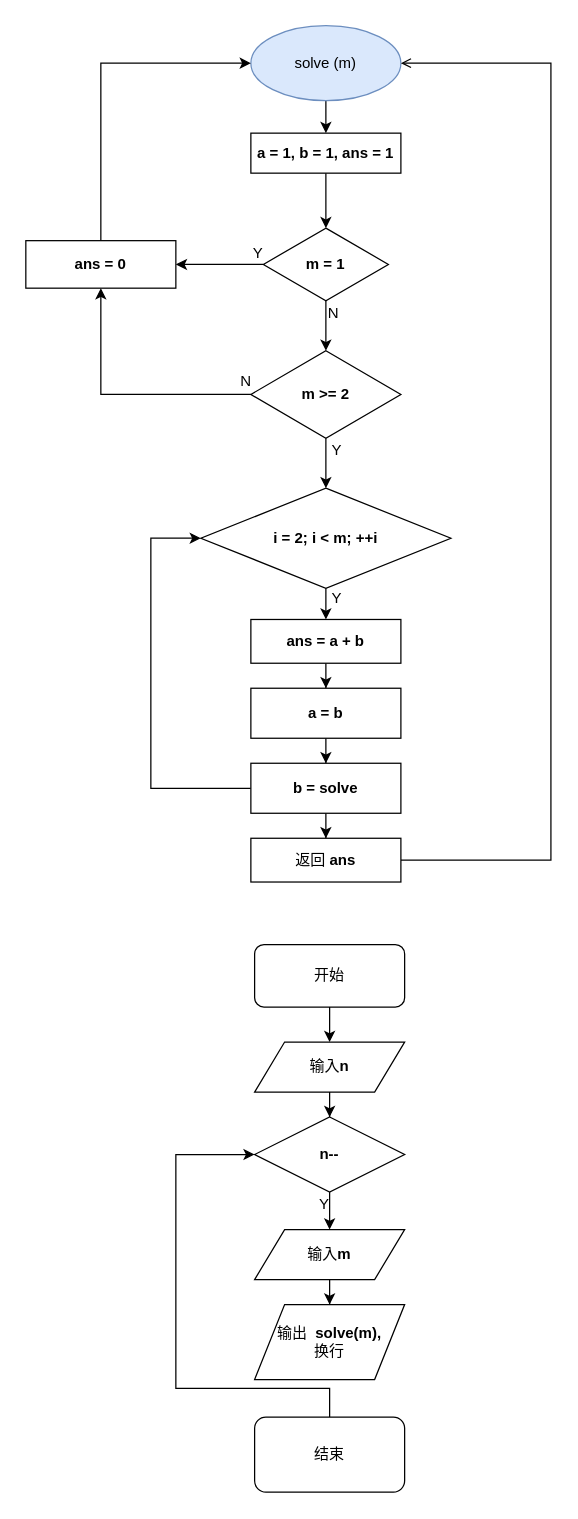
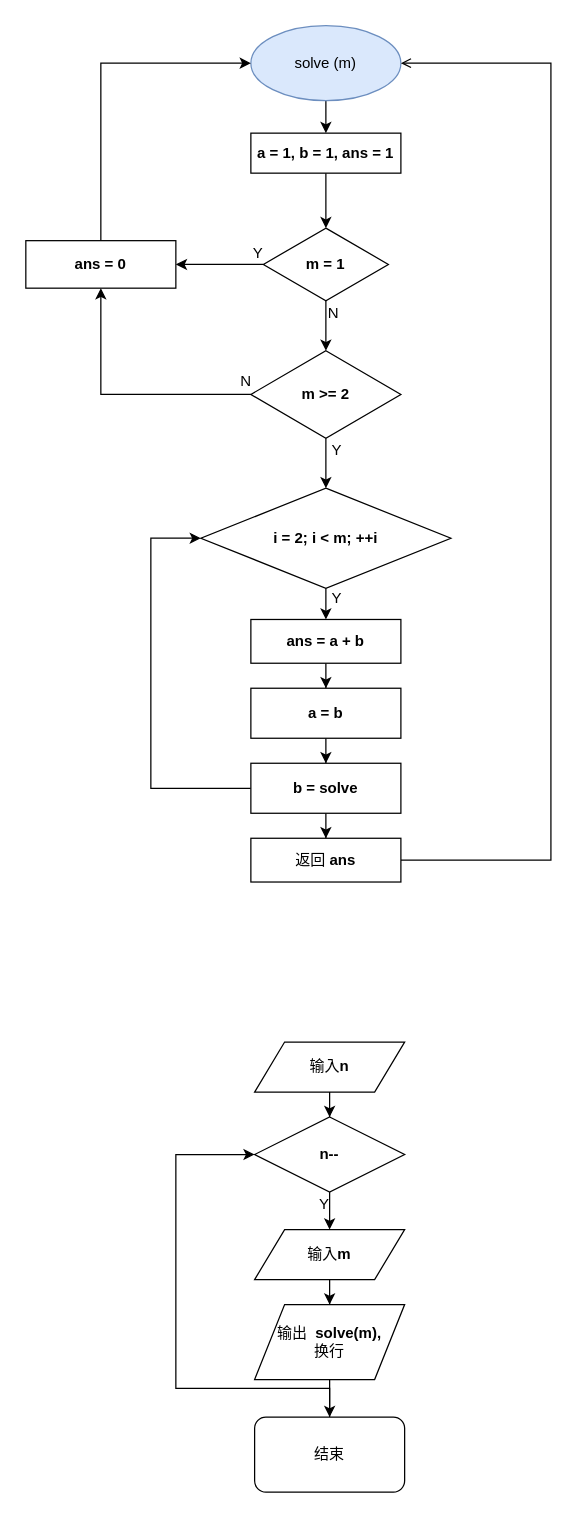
(329, 976) -> none
(329, 1029) -> none
none -> (329, 1382)
